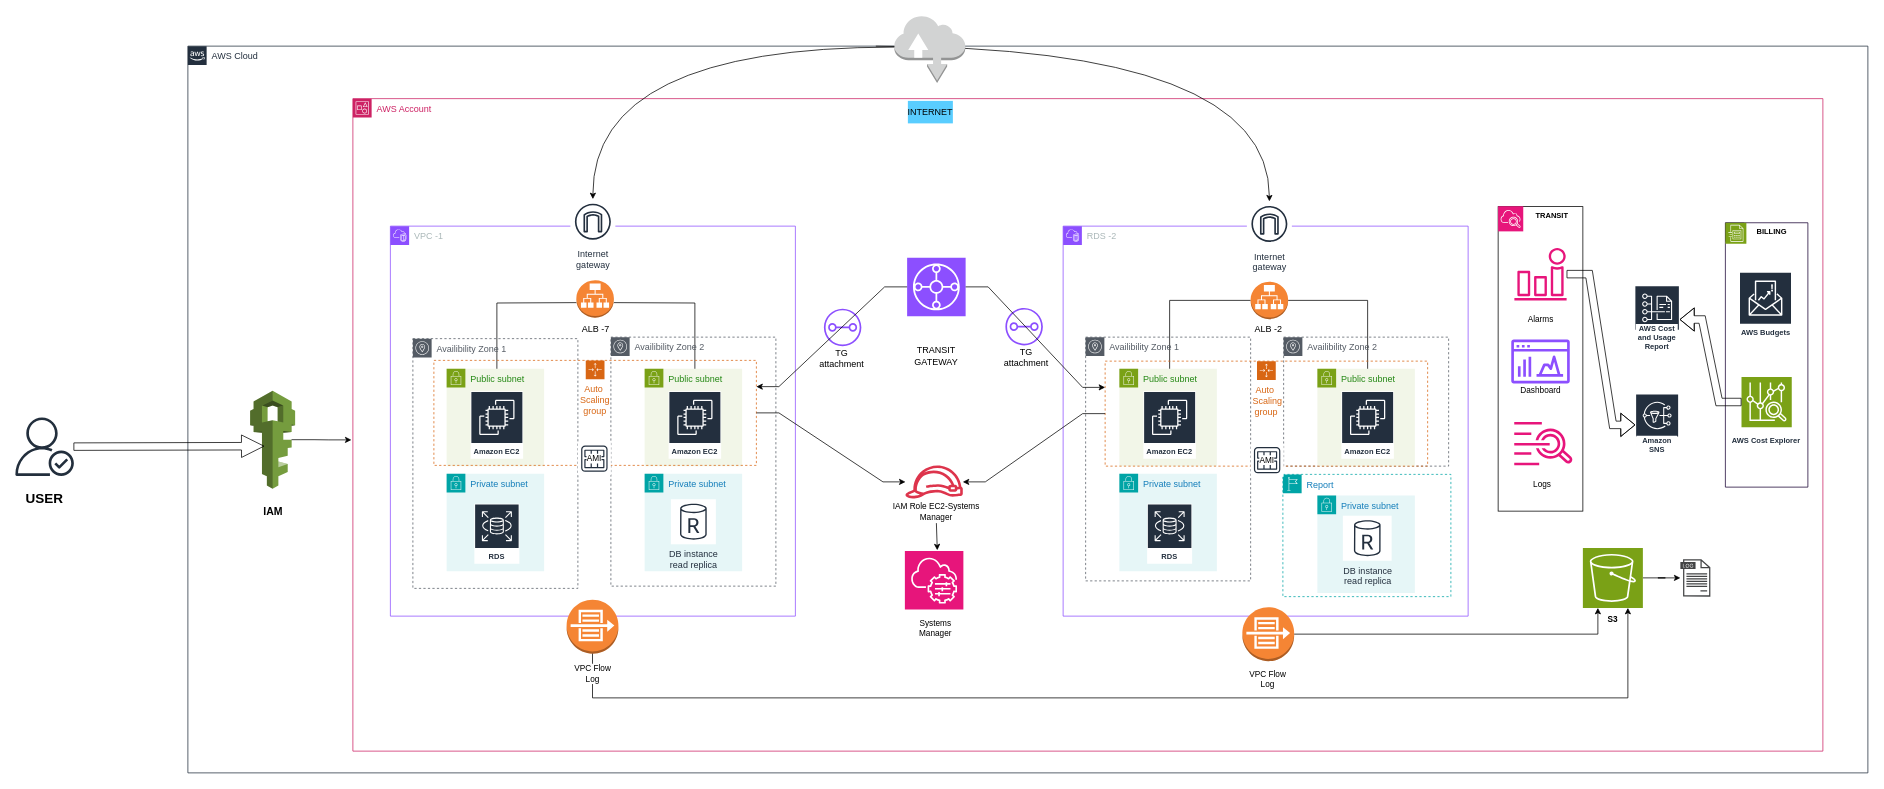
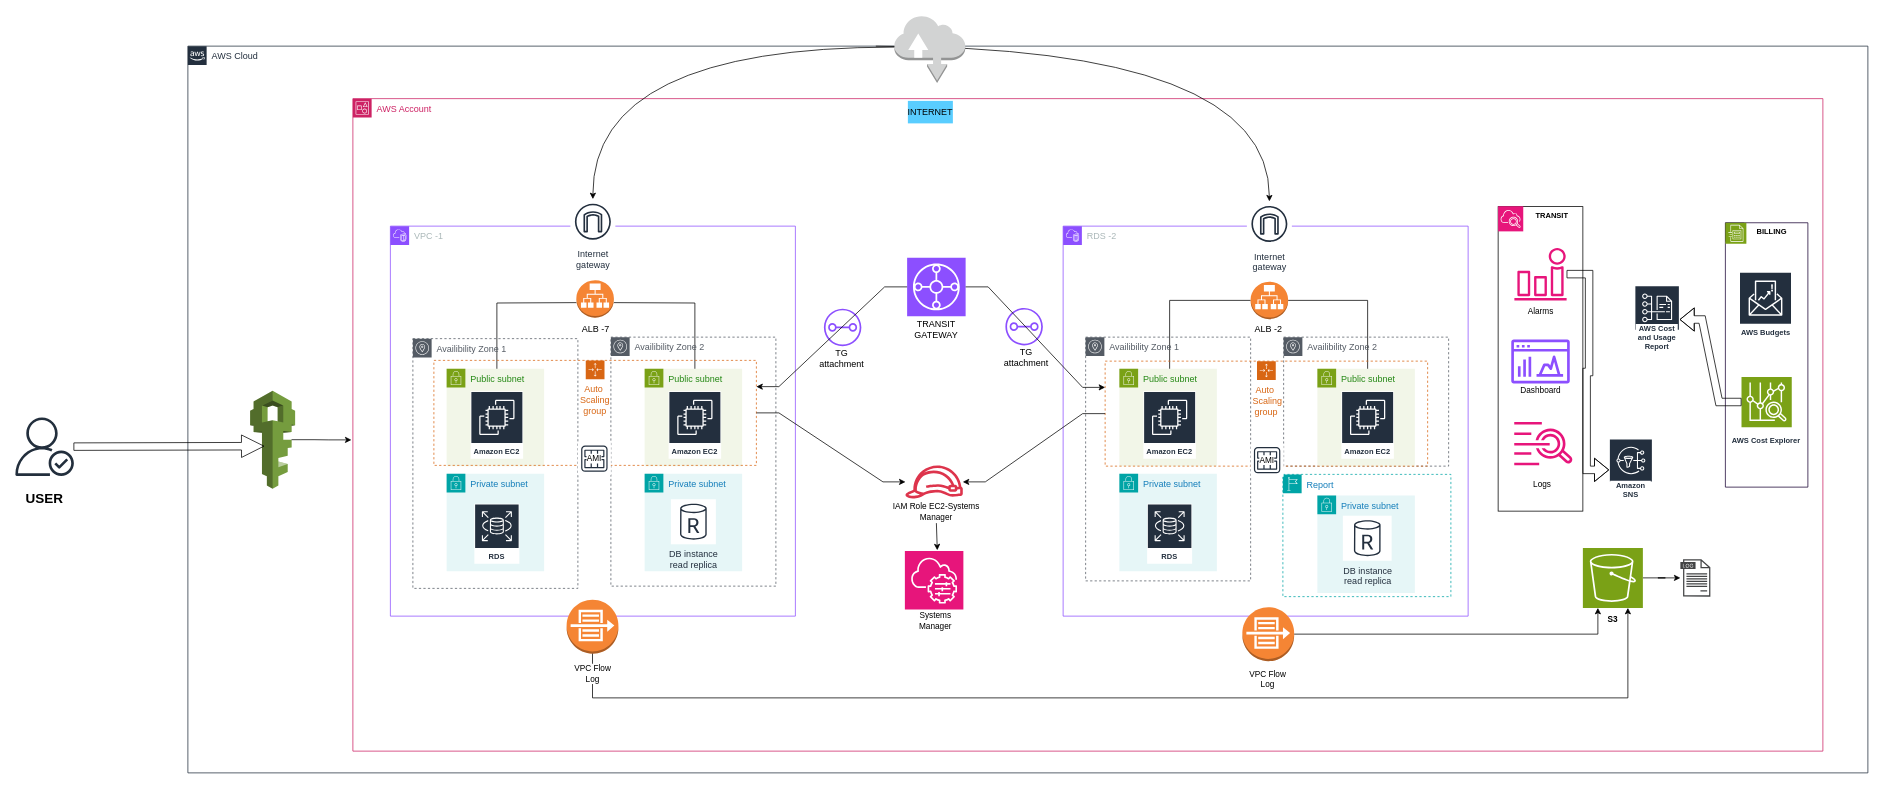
(1541, 319) -> (1541, 312)
(936, 356) -> (936, 330)
(1657, 425) -> (1631, 470)
(273, 511) -> none
(936, 628) -> (936, 621)
